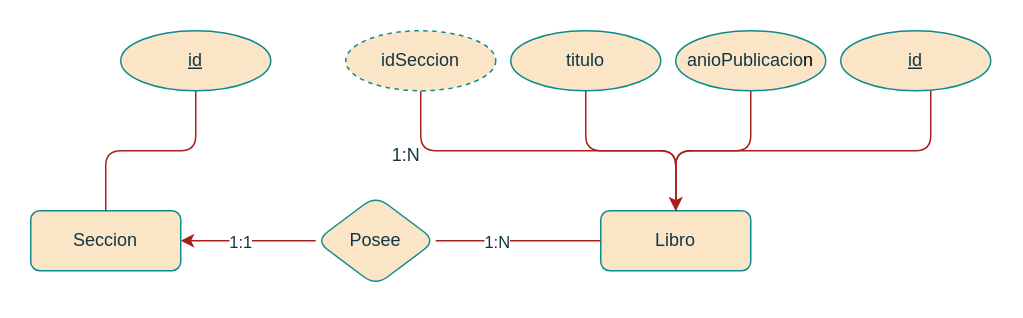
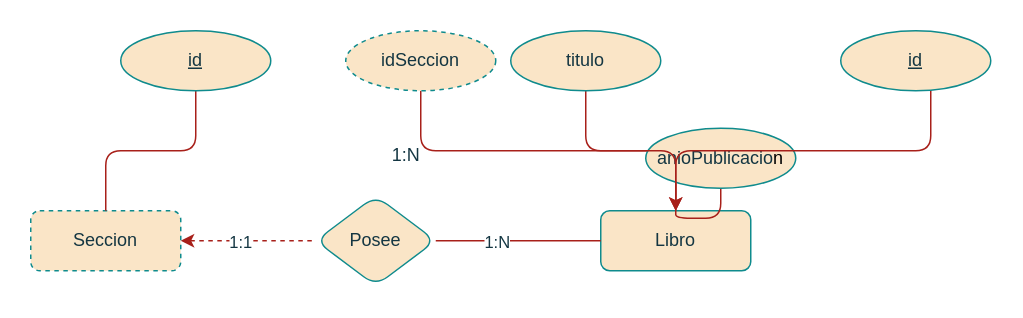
(751, 61) -> (721, 158)
(106, 241) -> (106, 241)
(283, 241) -> (283, 241)
